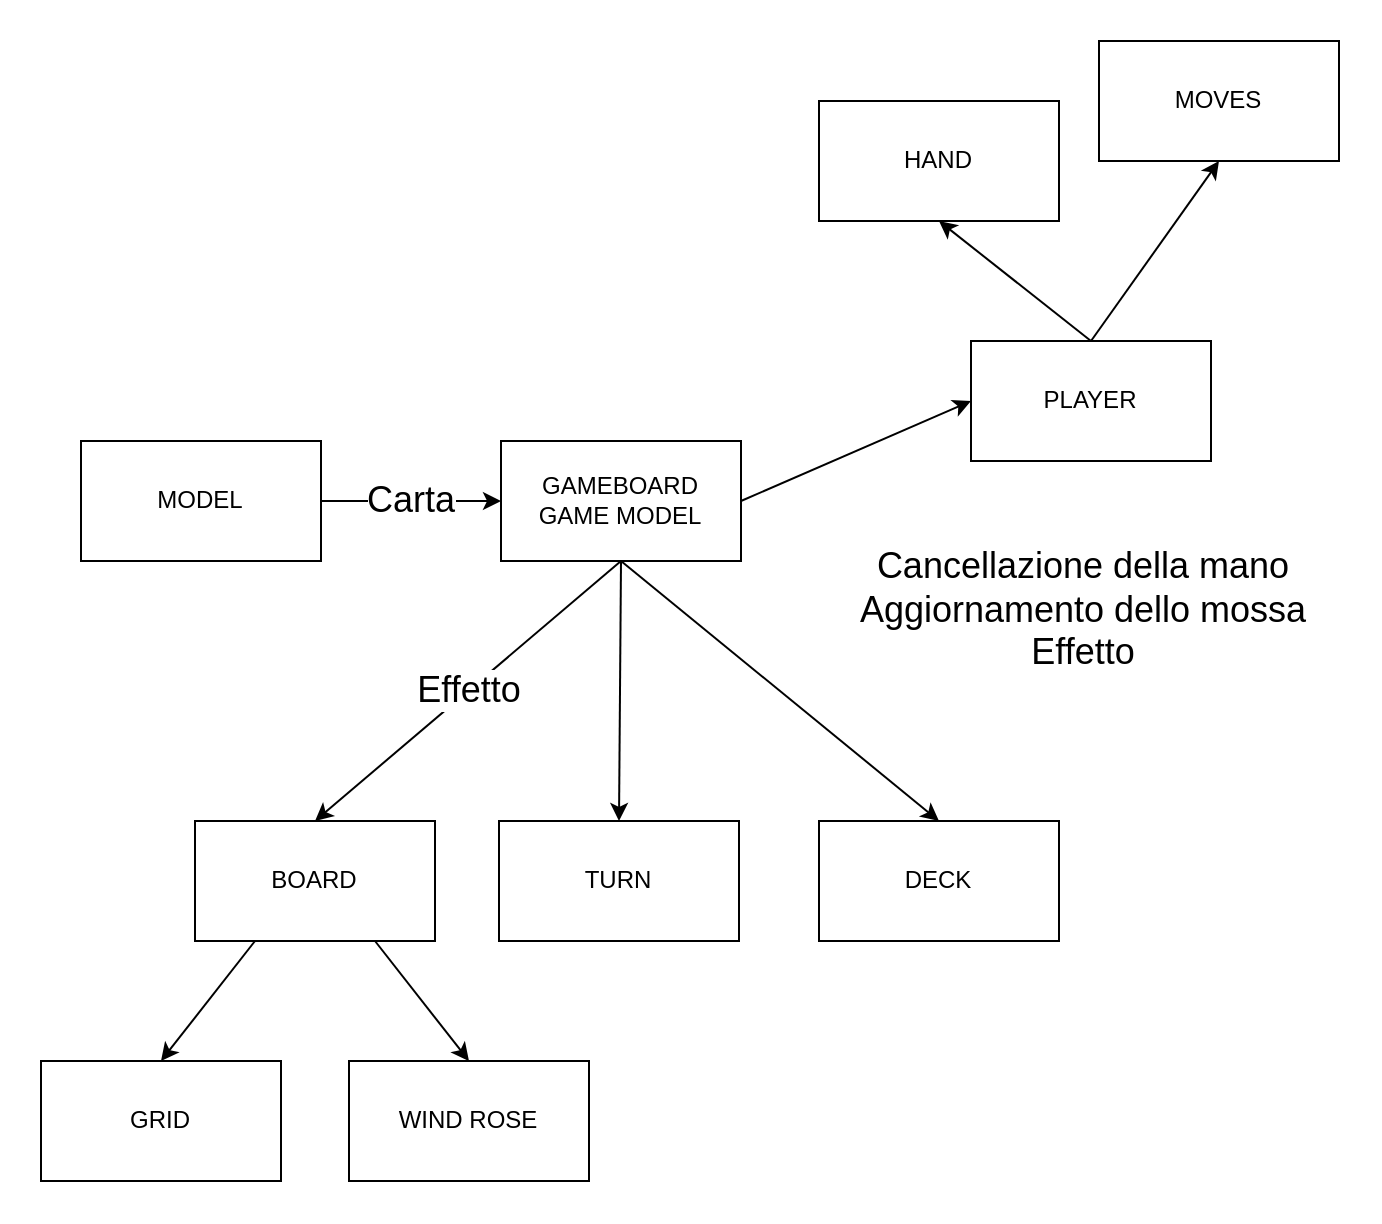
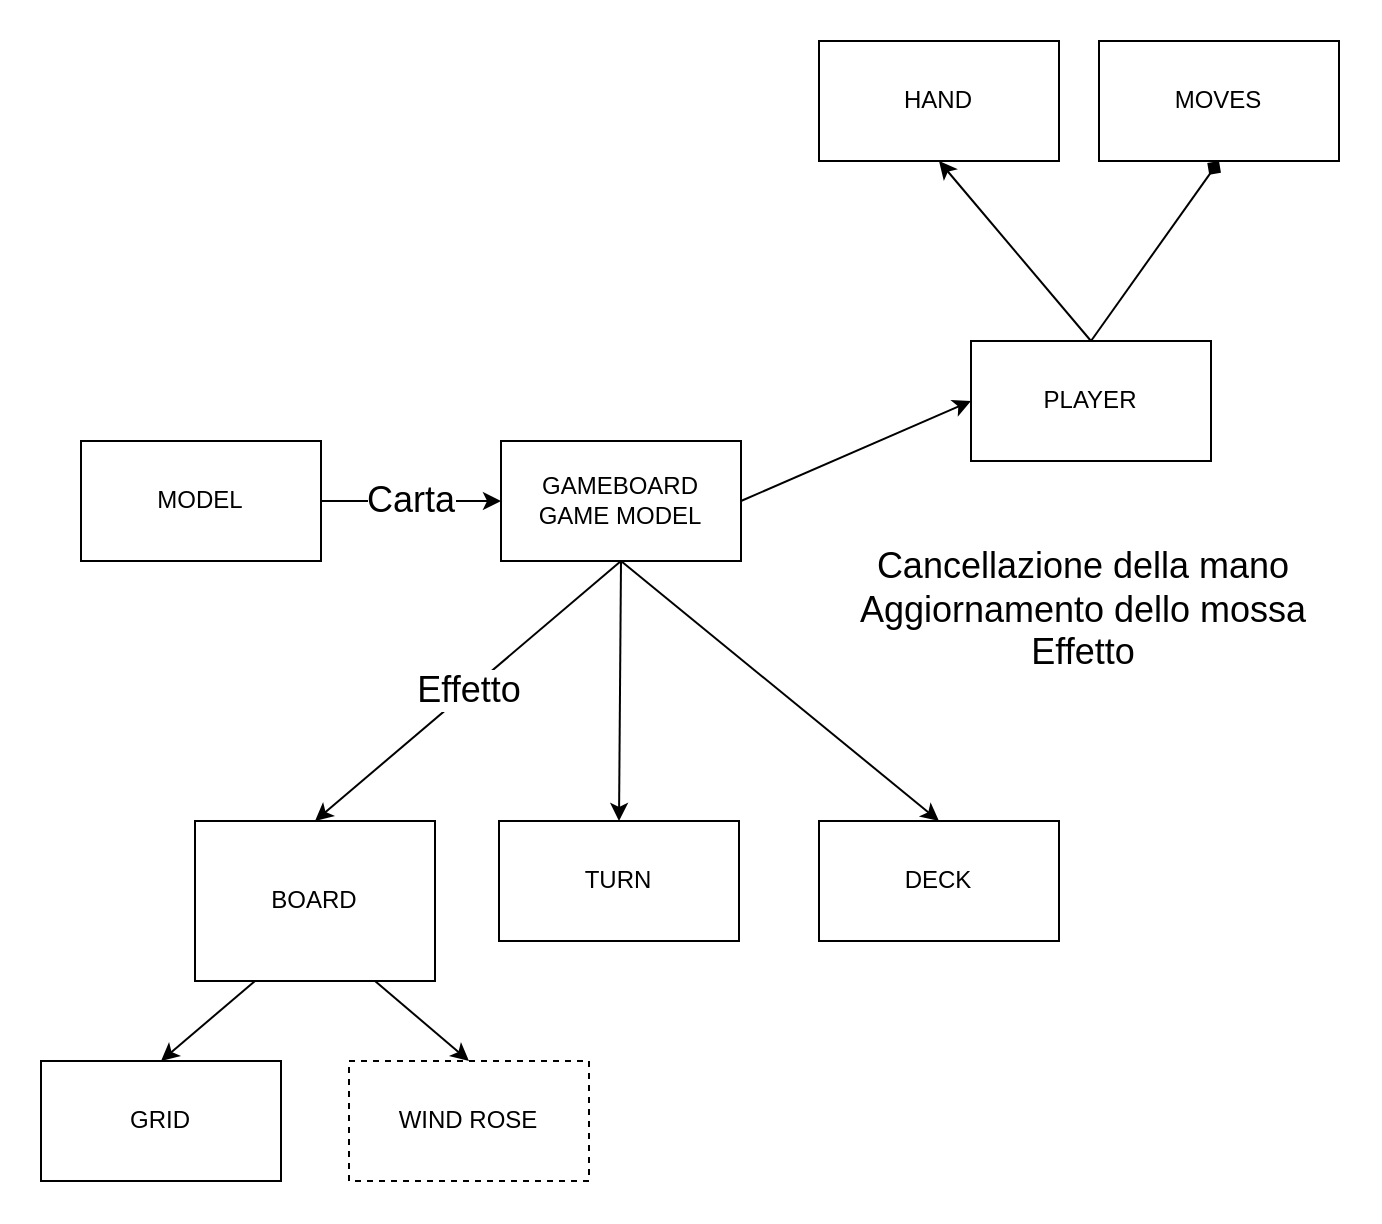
(939, 161) -> (939, 101)
(1210, 173) -> (1209, 174)
(315, 881) -> (315, 901)
(469, 1121) -> (469, 1121)
